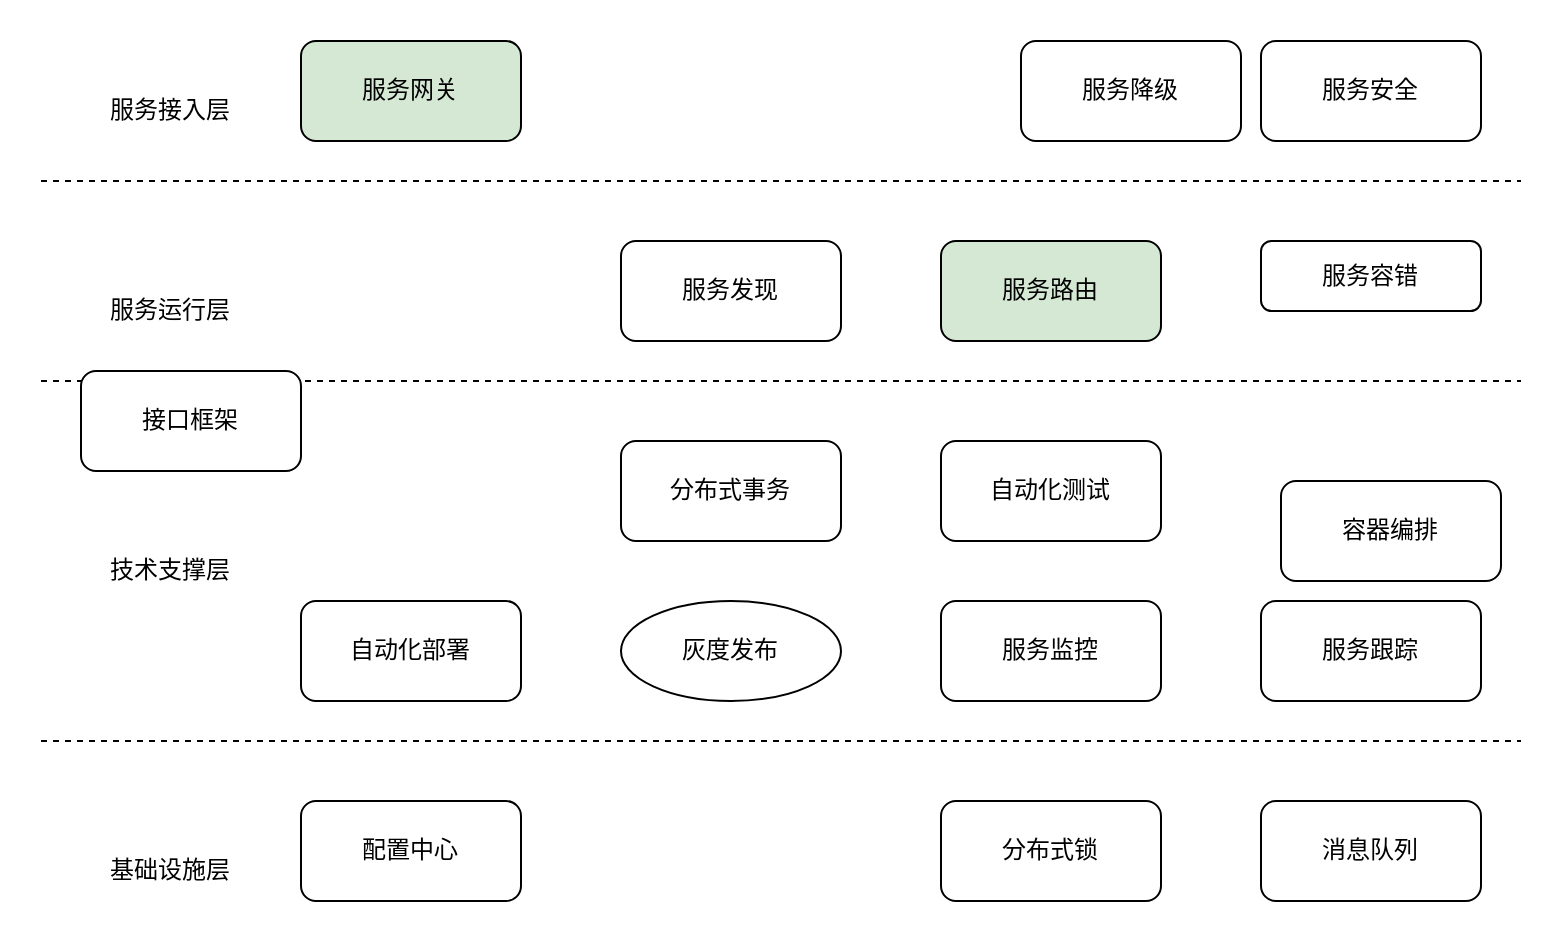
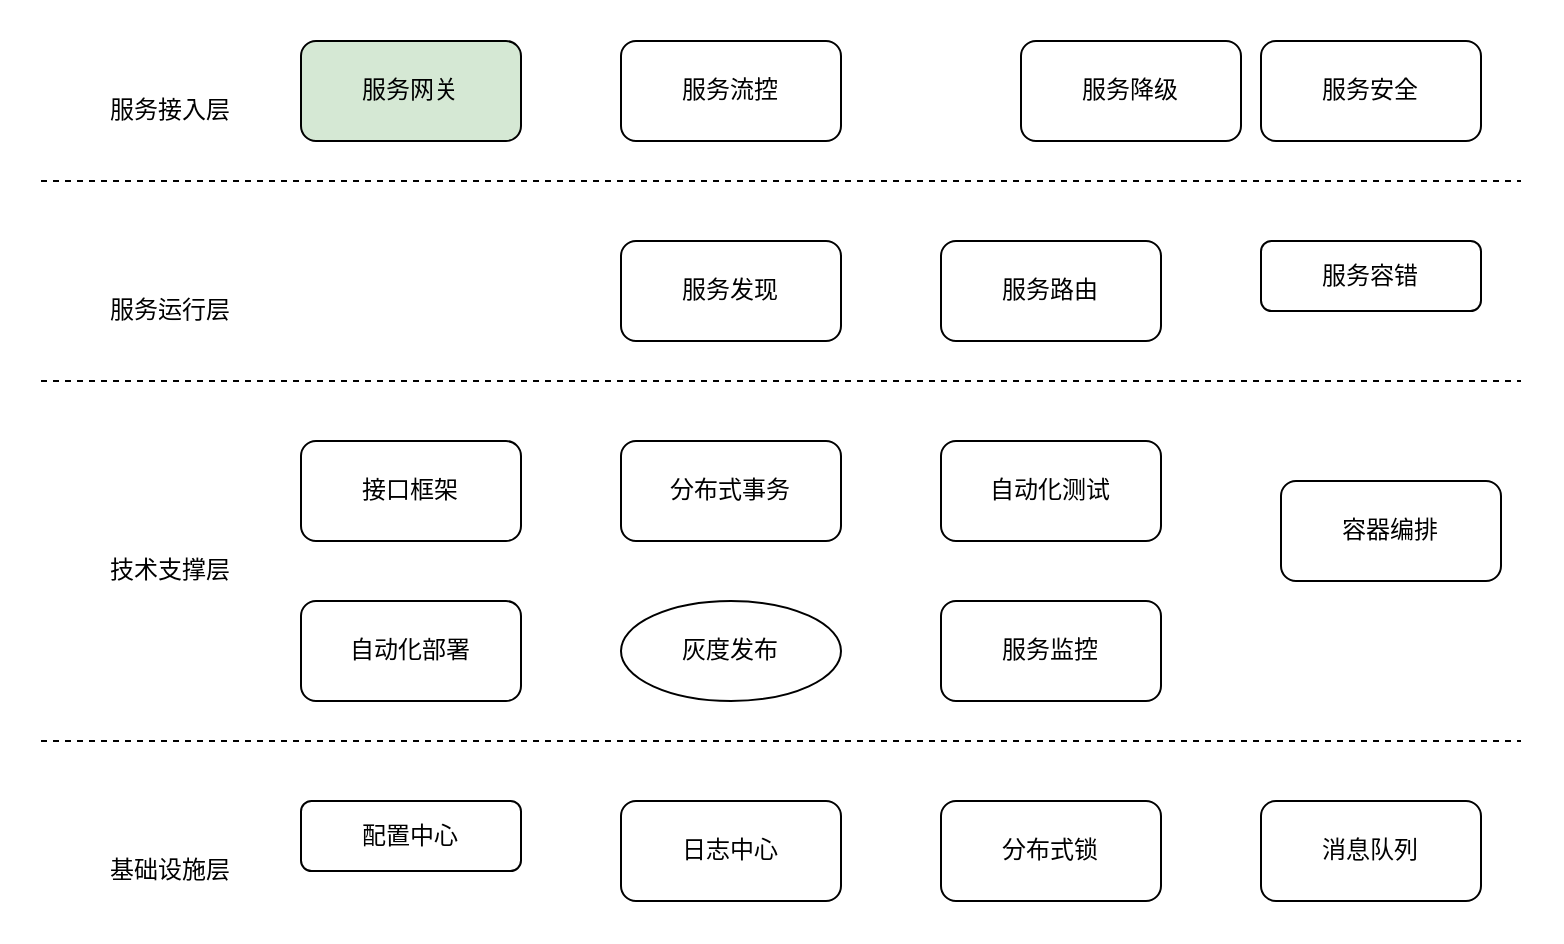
none -> (731, 91)
(1051, 291) -> (1051, 291)
(191, 421) -> (411, 491)
(1371, 651) -> none
(411, 851) -> (411, 836)
none -> (731, 851)
